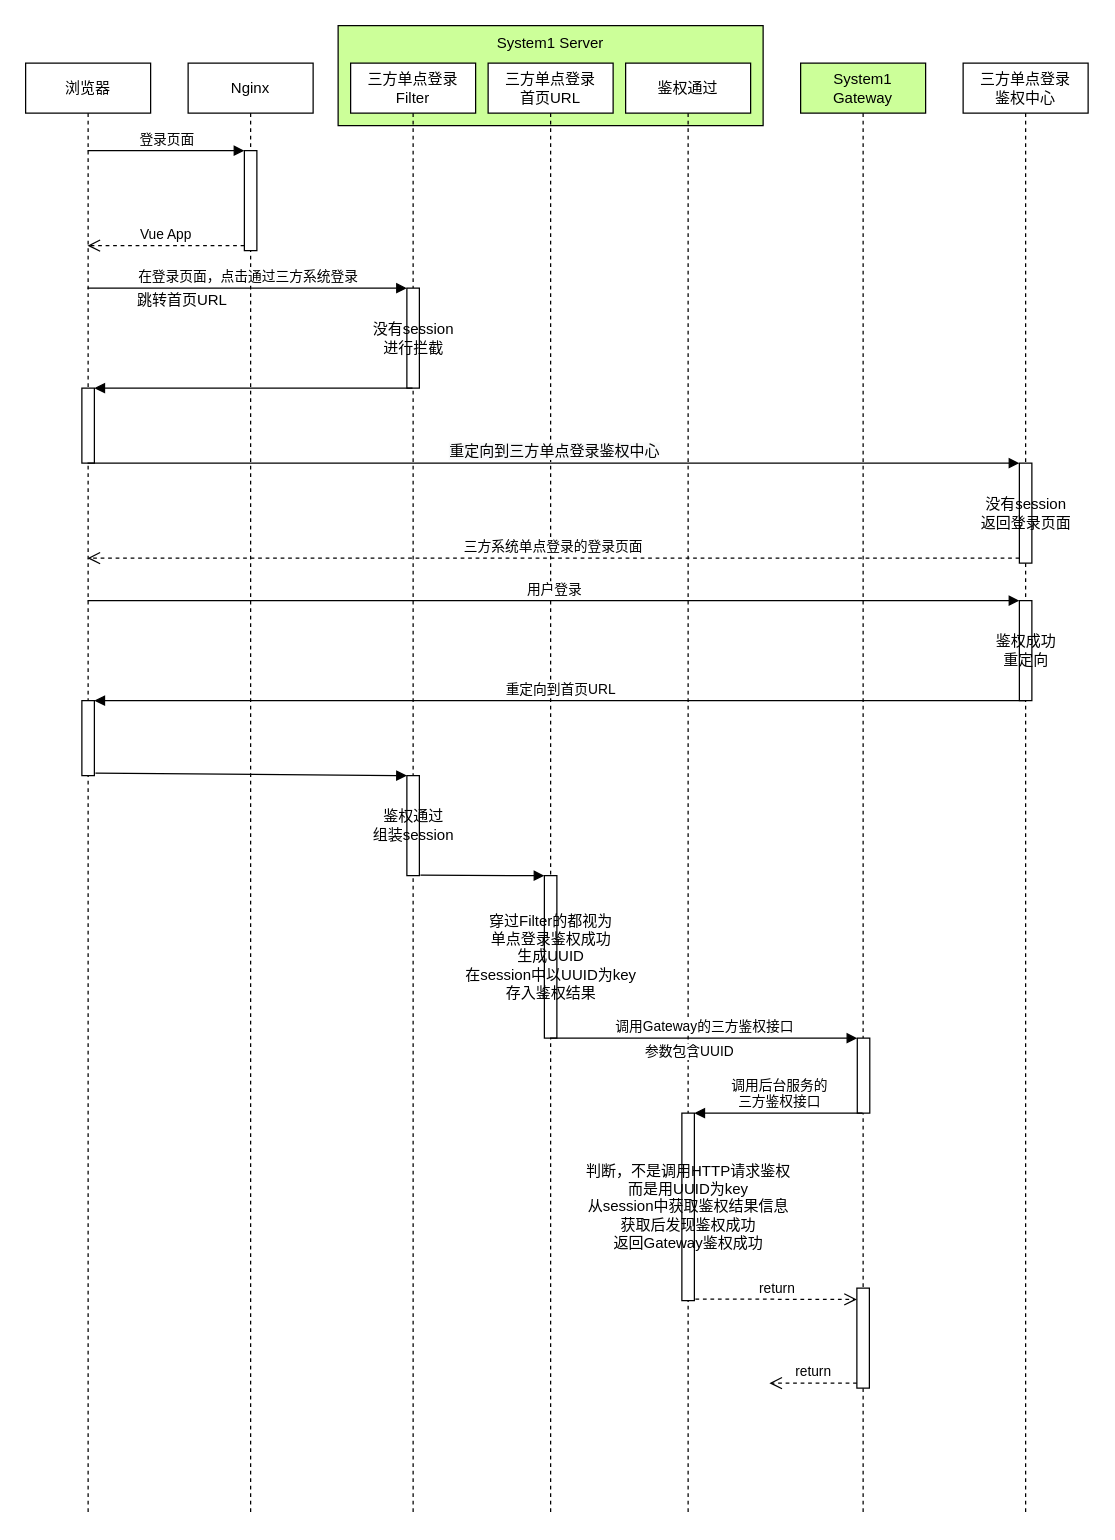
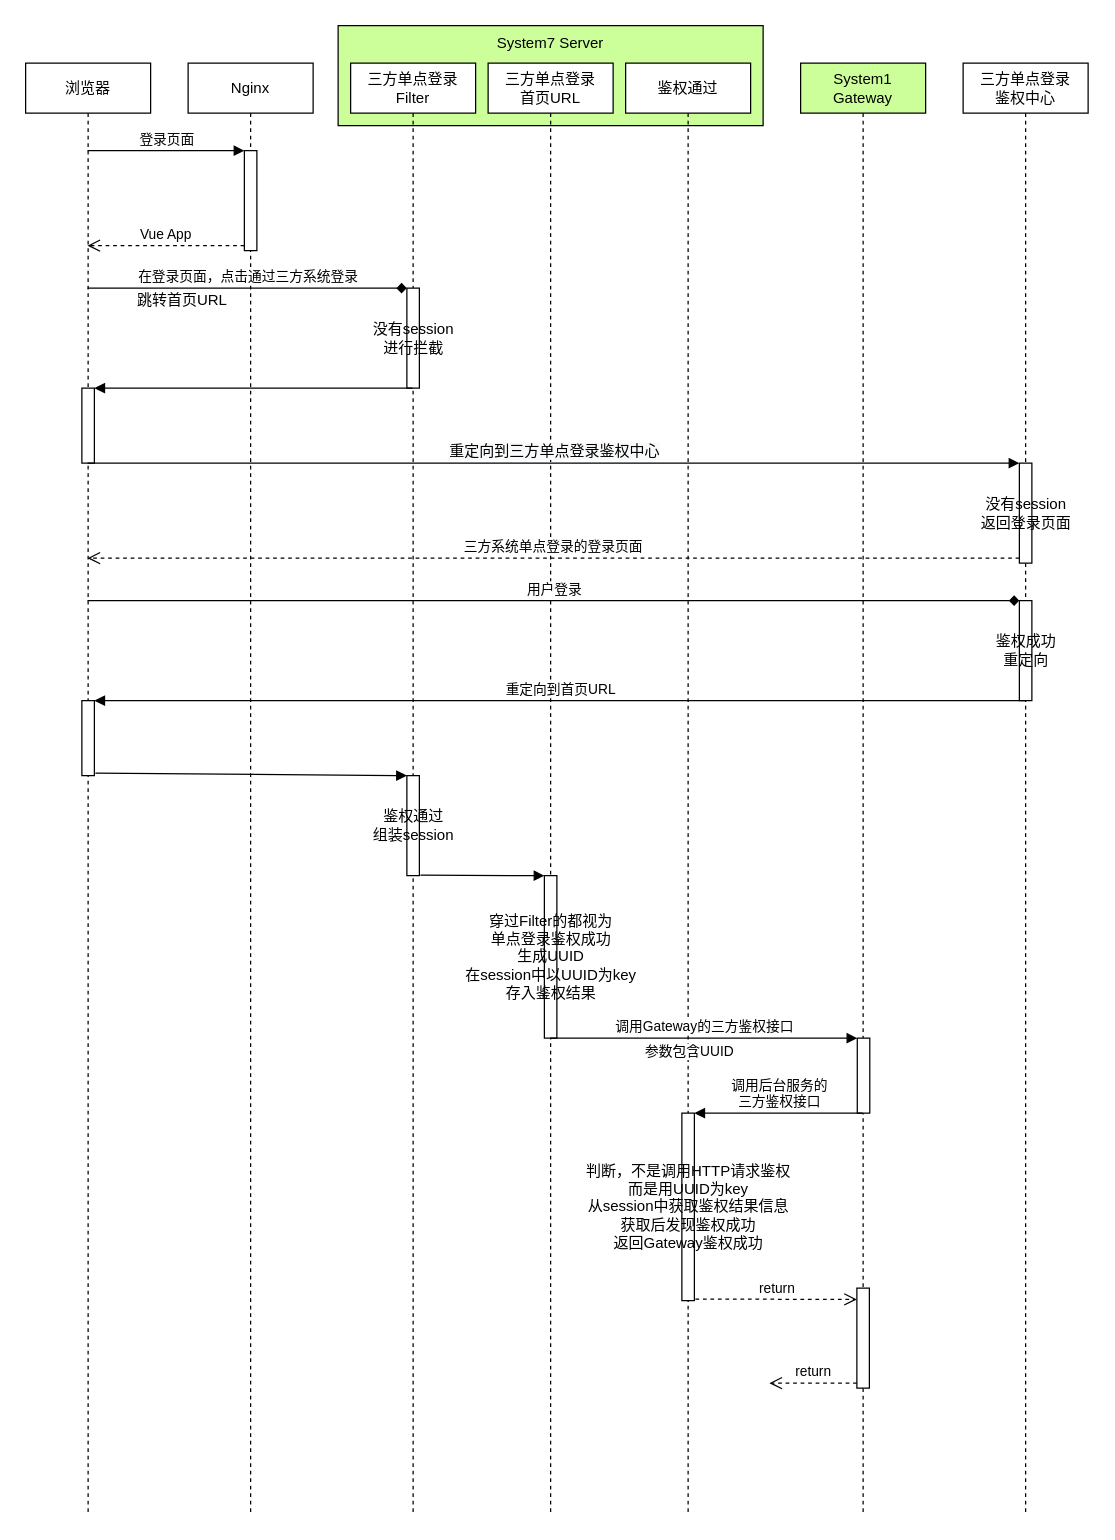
(551, 43) -> (551, 43)
(395, 288) -> (395, 288)
(1008, 601) -> (1008, 601)
